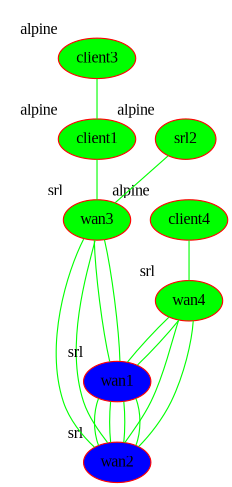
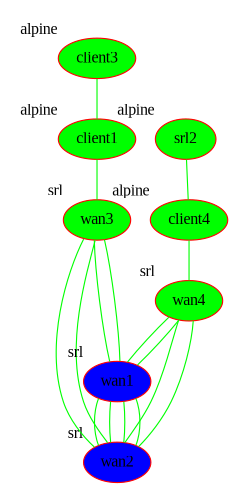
(142, 179) -> (187, 180)
